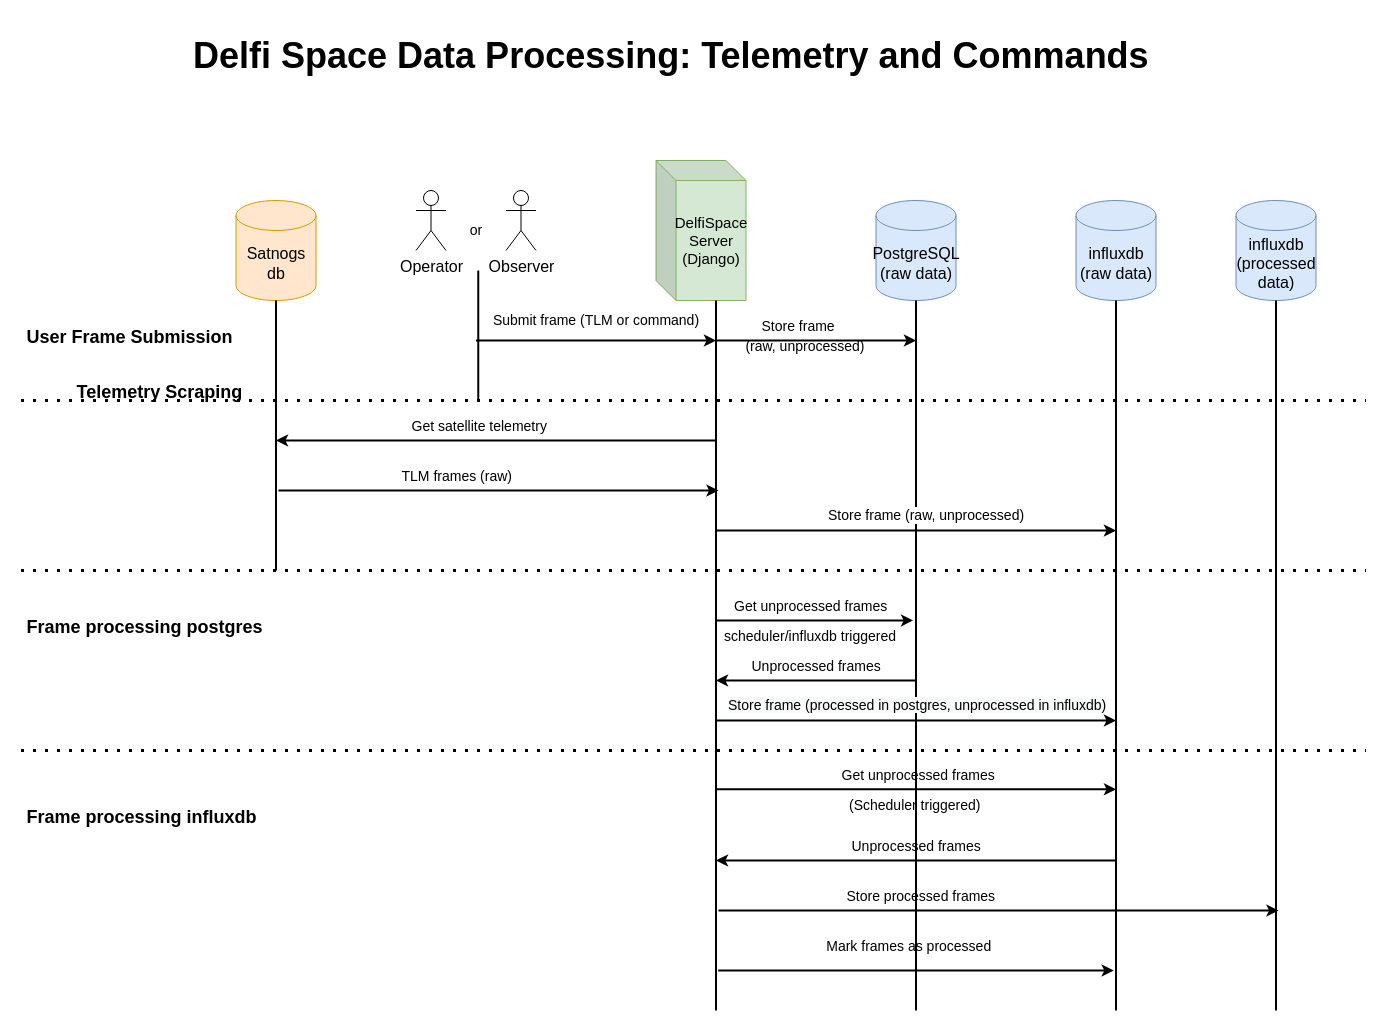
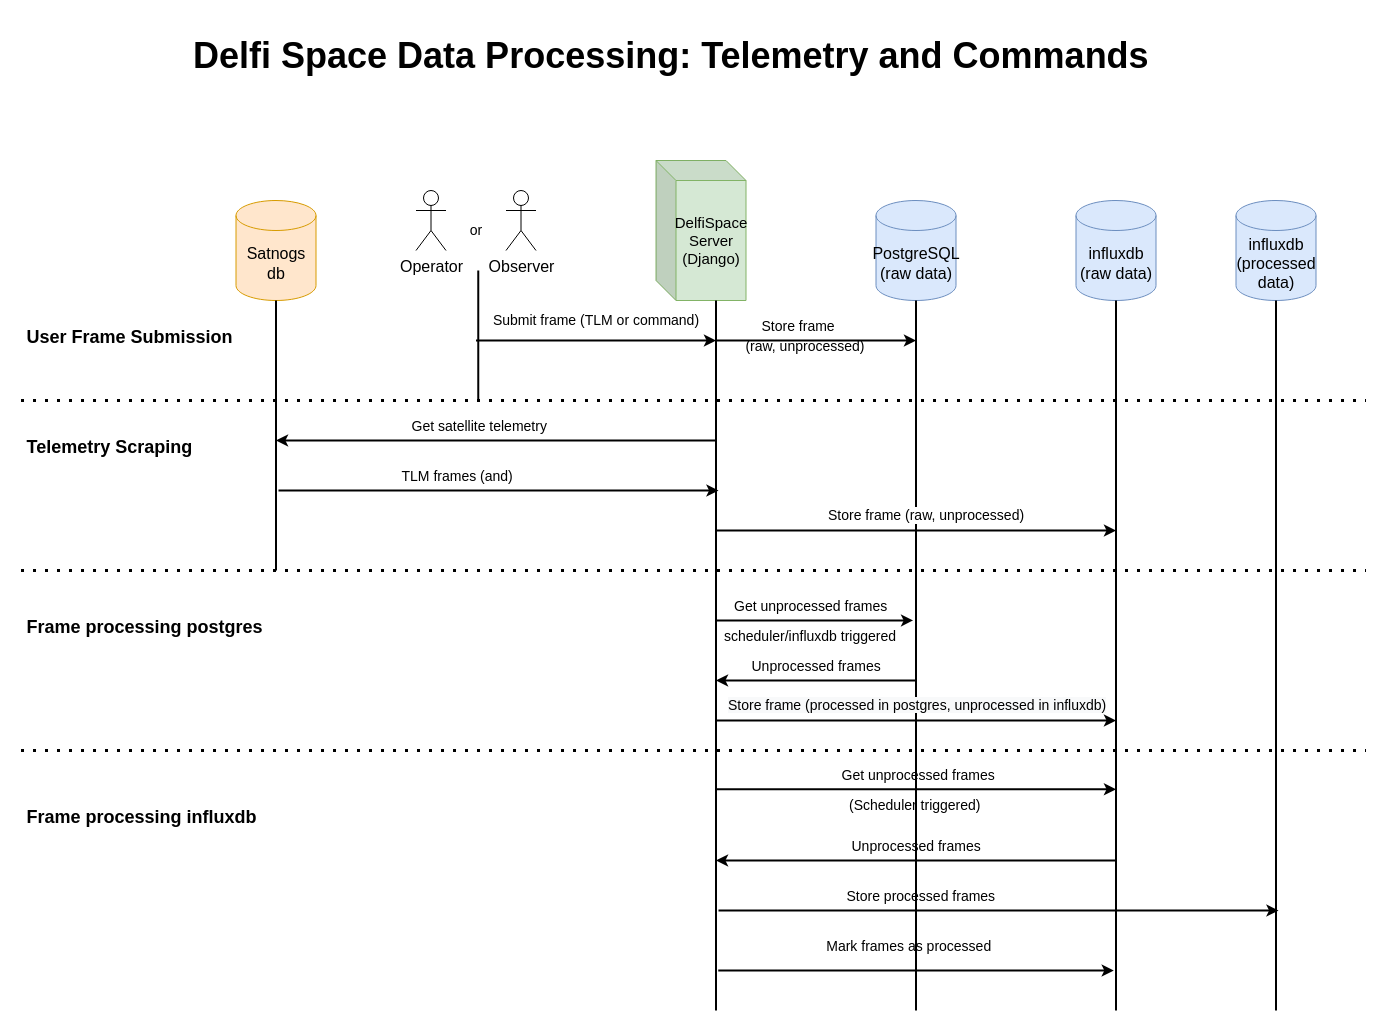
(174, 391) -> (124, 446)
(461, 476) -> (461, 476)
